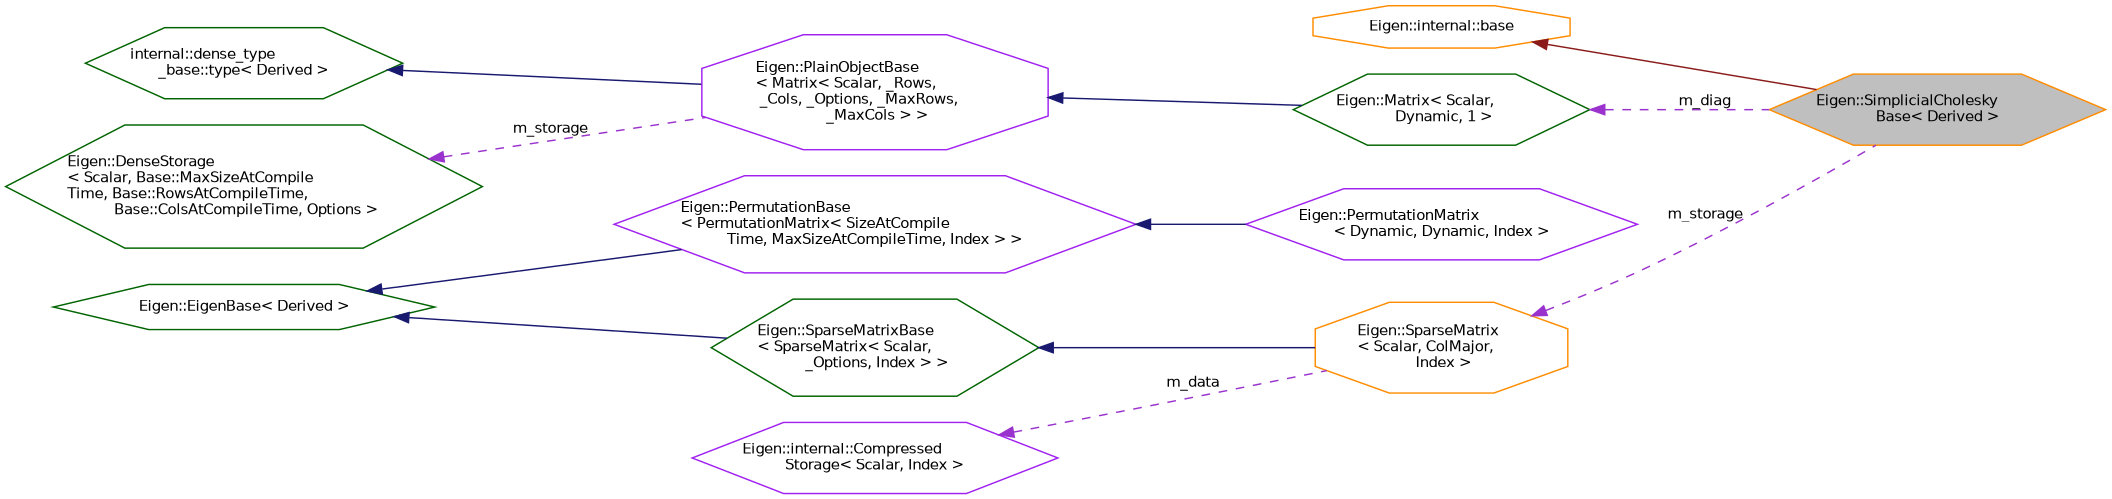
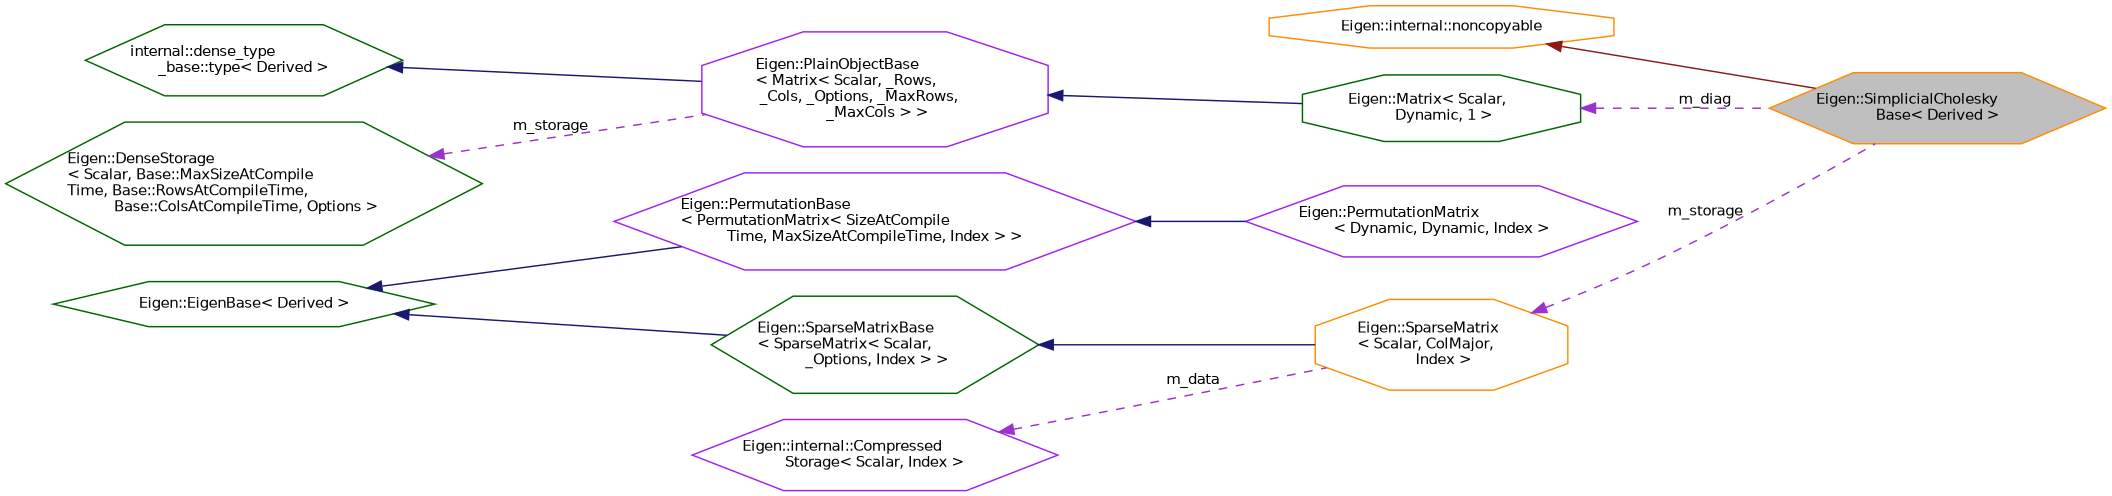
(1442, 27) -> (1442, 27)
(1442, 110) -> (1442, 108)
